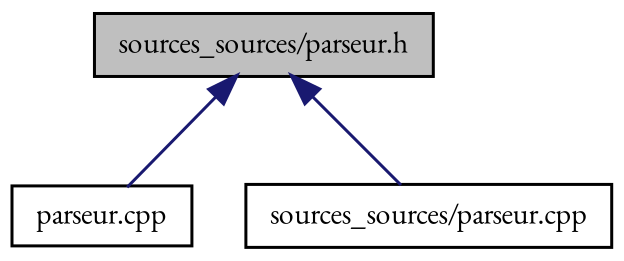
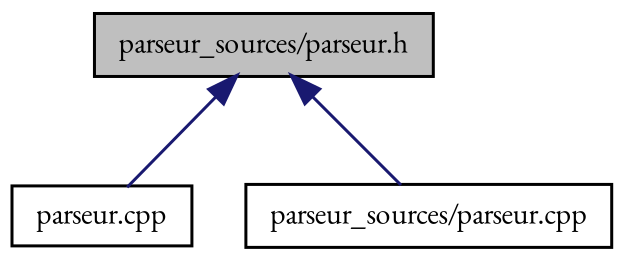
(264, 45) -> (264, 45)
(429, 216) -> (429, 216)
